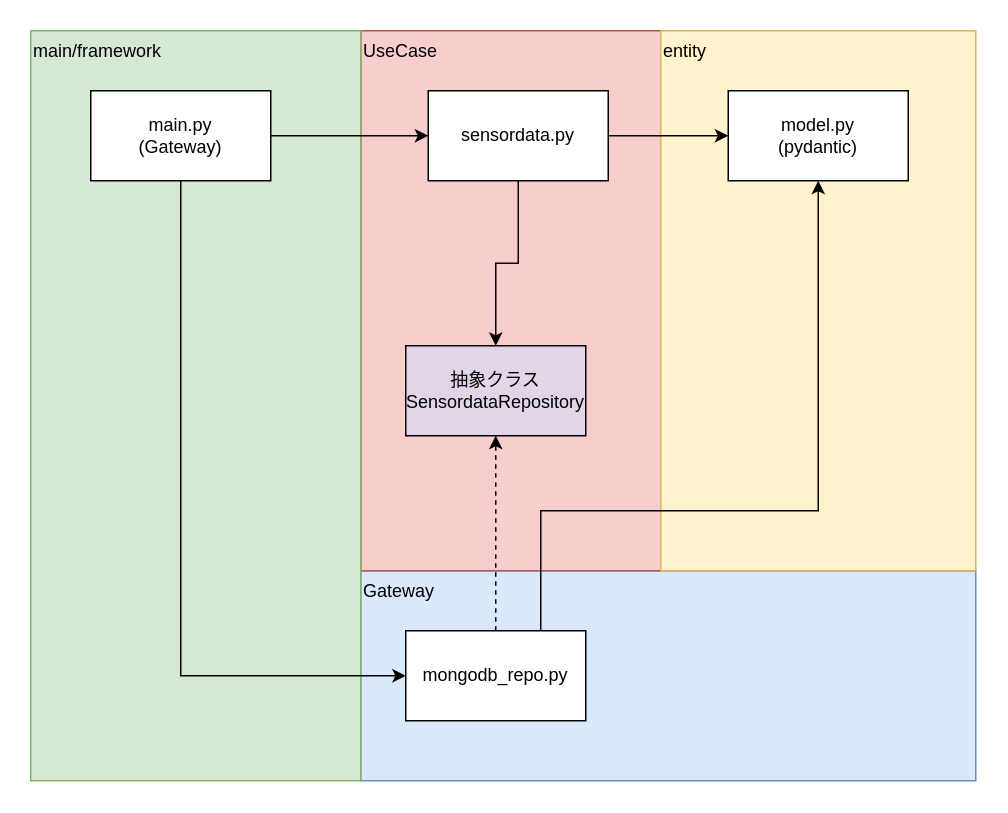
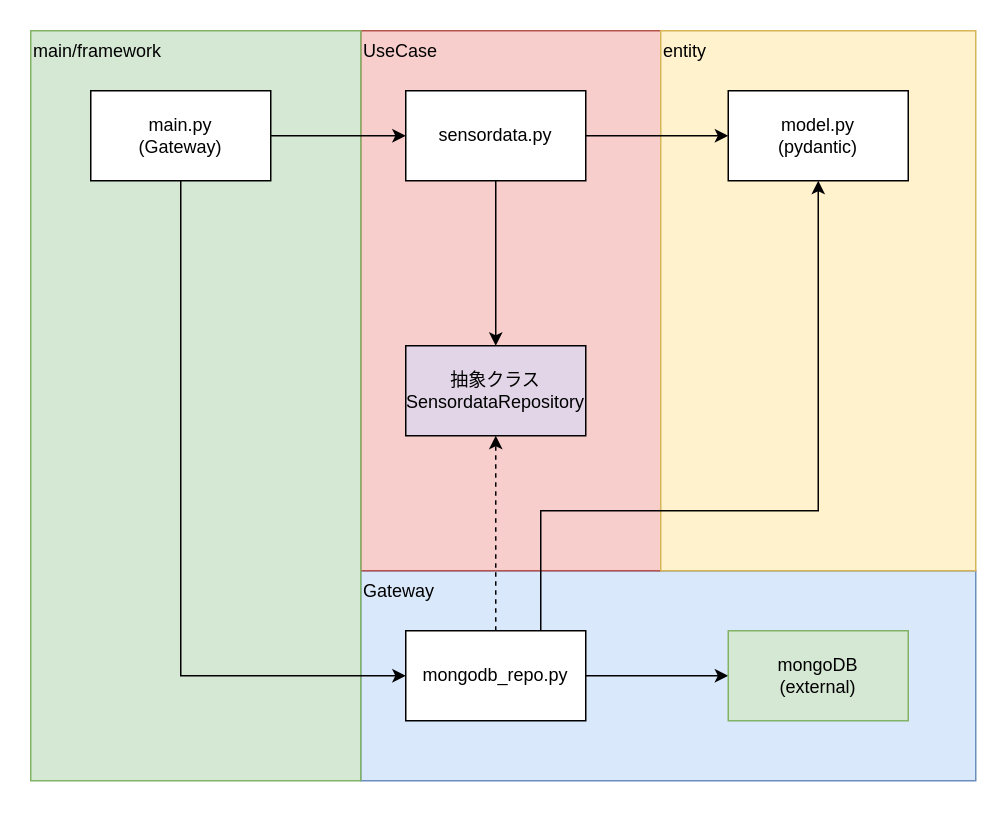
(518, 136) -> (496, 136)
none -> (652, 676)
none -> (818, 676)
